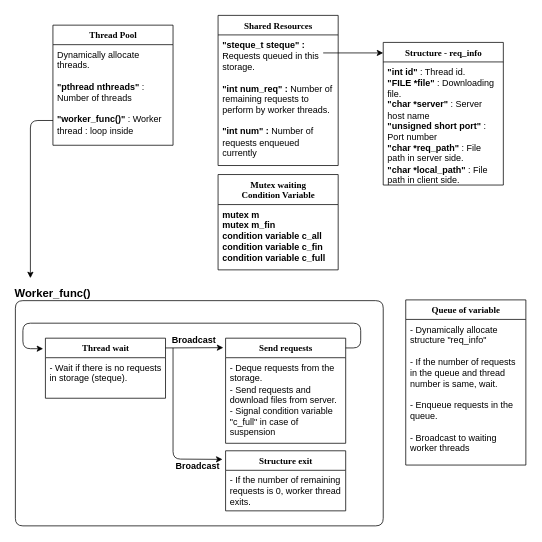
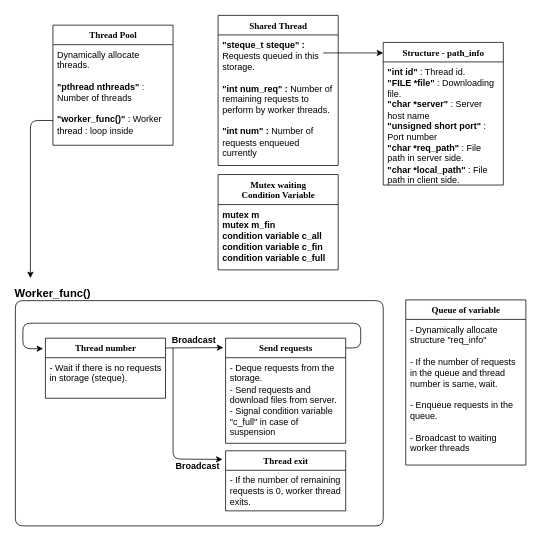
(278, 26) -> (278, 26)
(443, 53) -> (443, 53)
(106, 349) -> (106, 349)
(286, 461) -> (286, 461)
